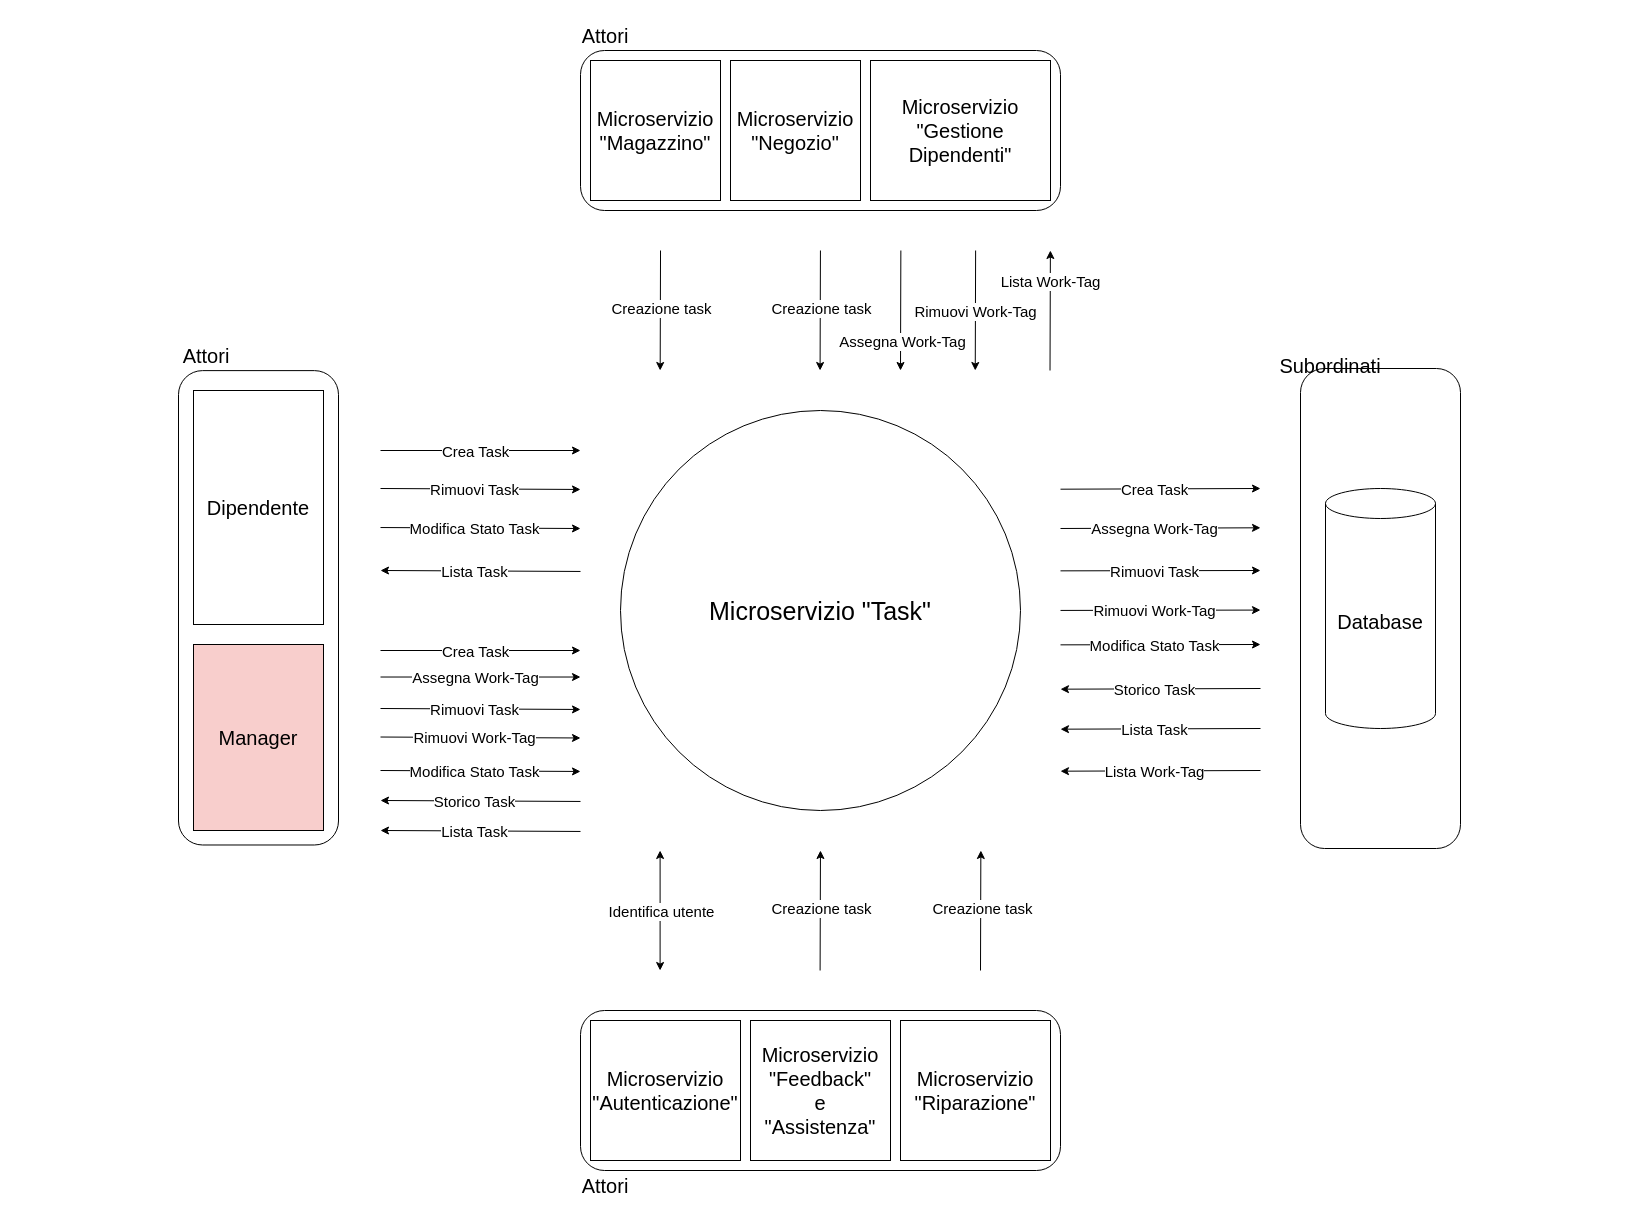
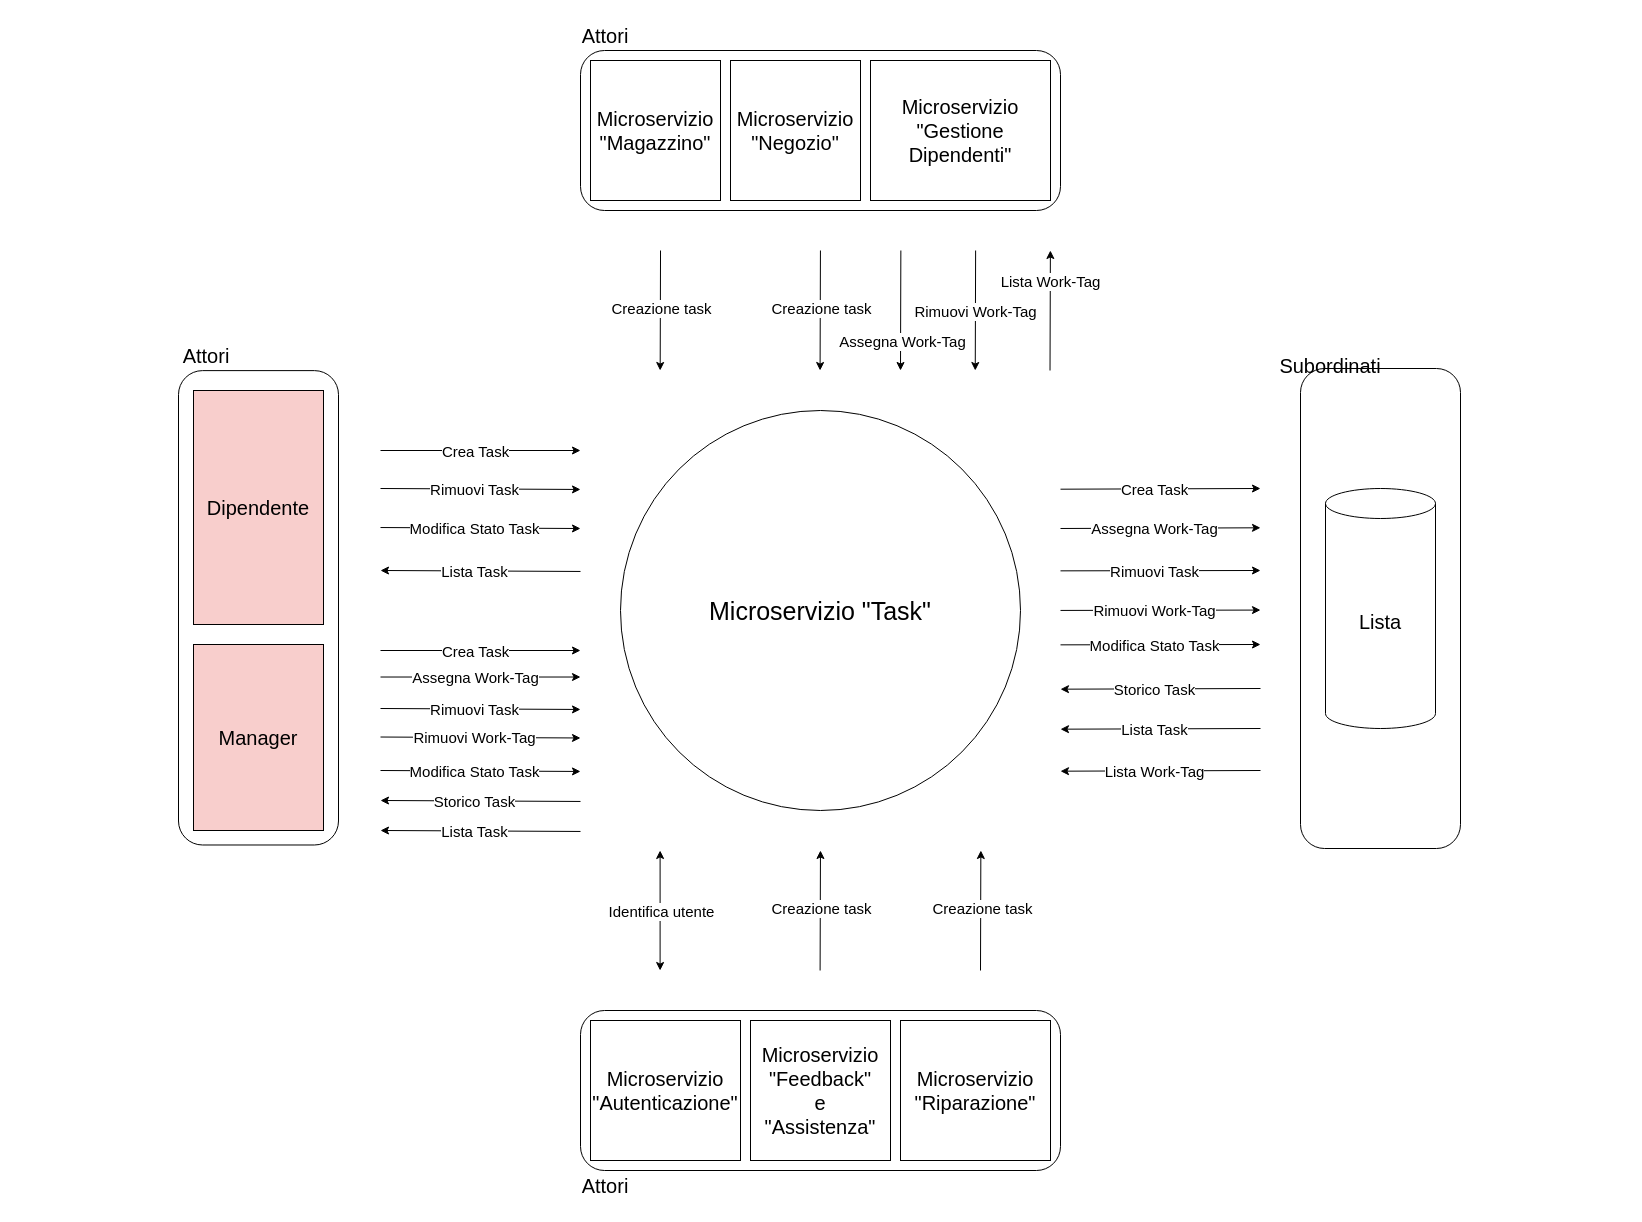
(259, 508) -> (259, 508)
(1381, 622) -> (1381, 622)
